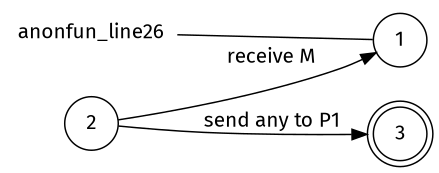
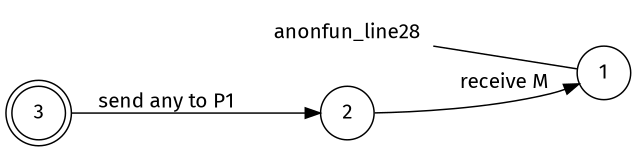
(91, 33) -> (347, 33)
(235, 133) -> (188, 113)
